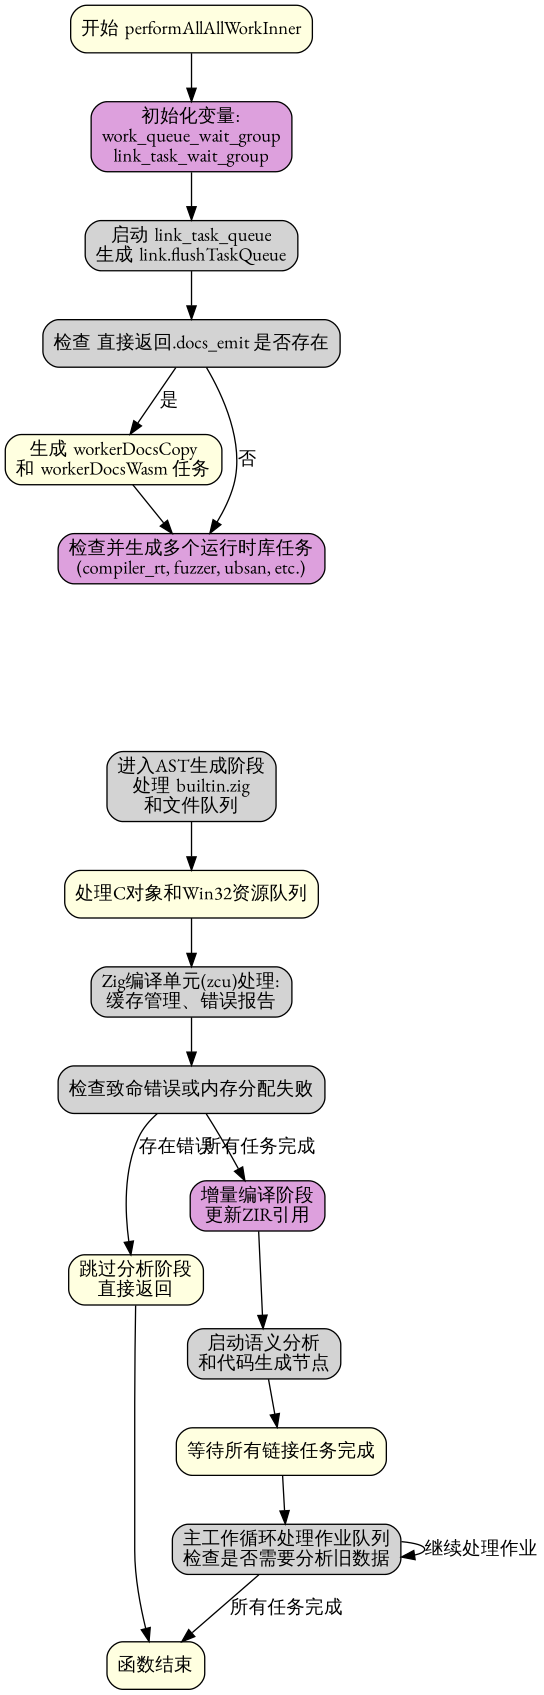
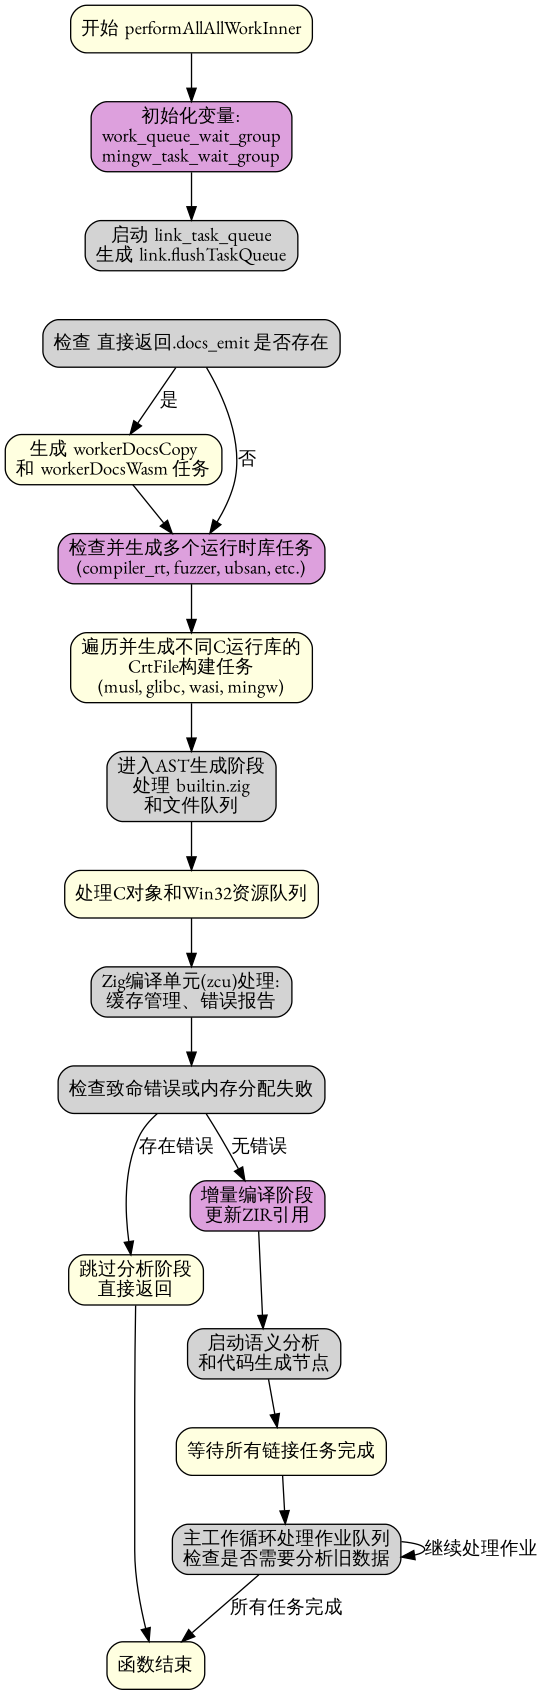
(192, 137) -> (192, 137)
(192, 288) -> none
none -> (192, 668)
(260, 1147) -> (260, 1147)
